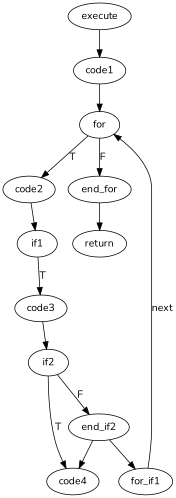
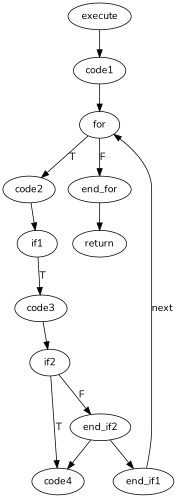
(146, 482) -> (143, 482)
